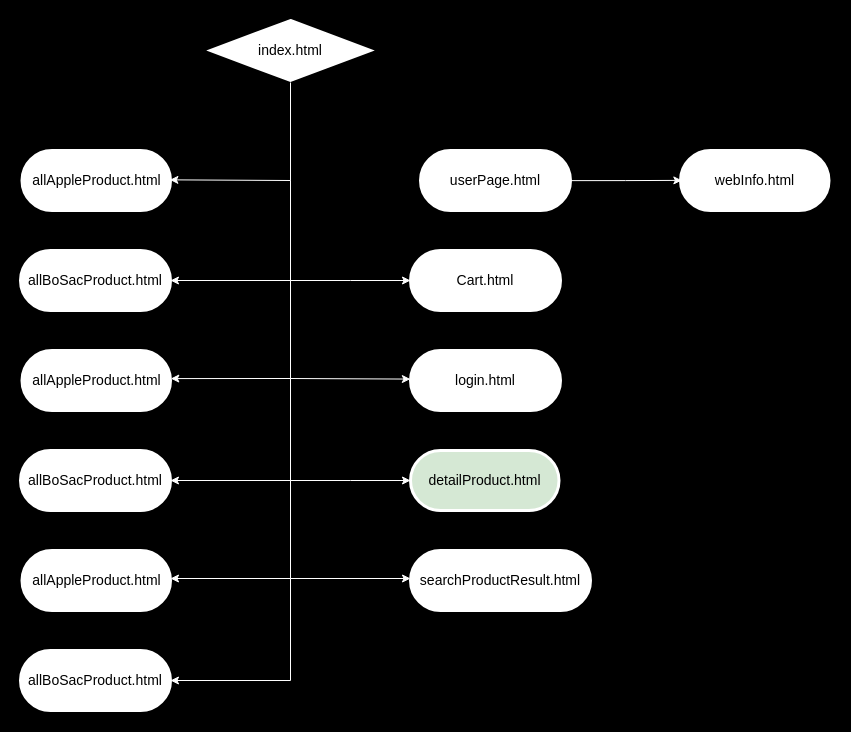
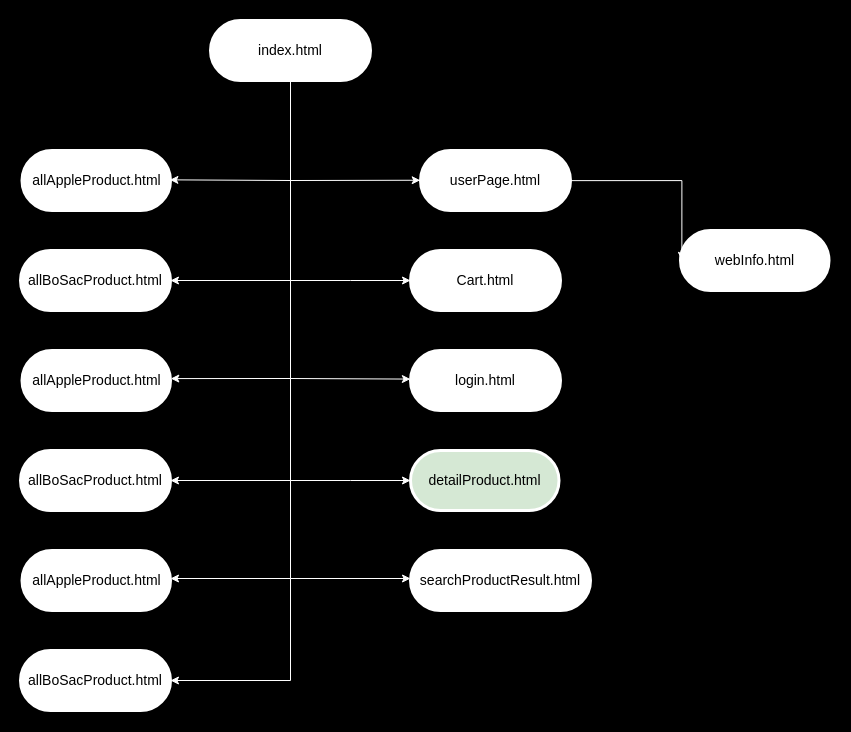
(291, 51) -> (291, 51)
none -> (353, 180)
(755, 181) -> (755, 261)
